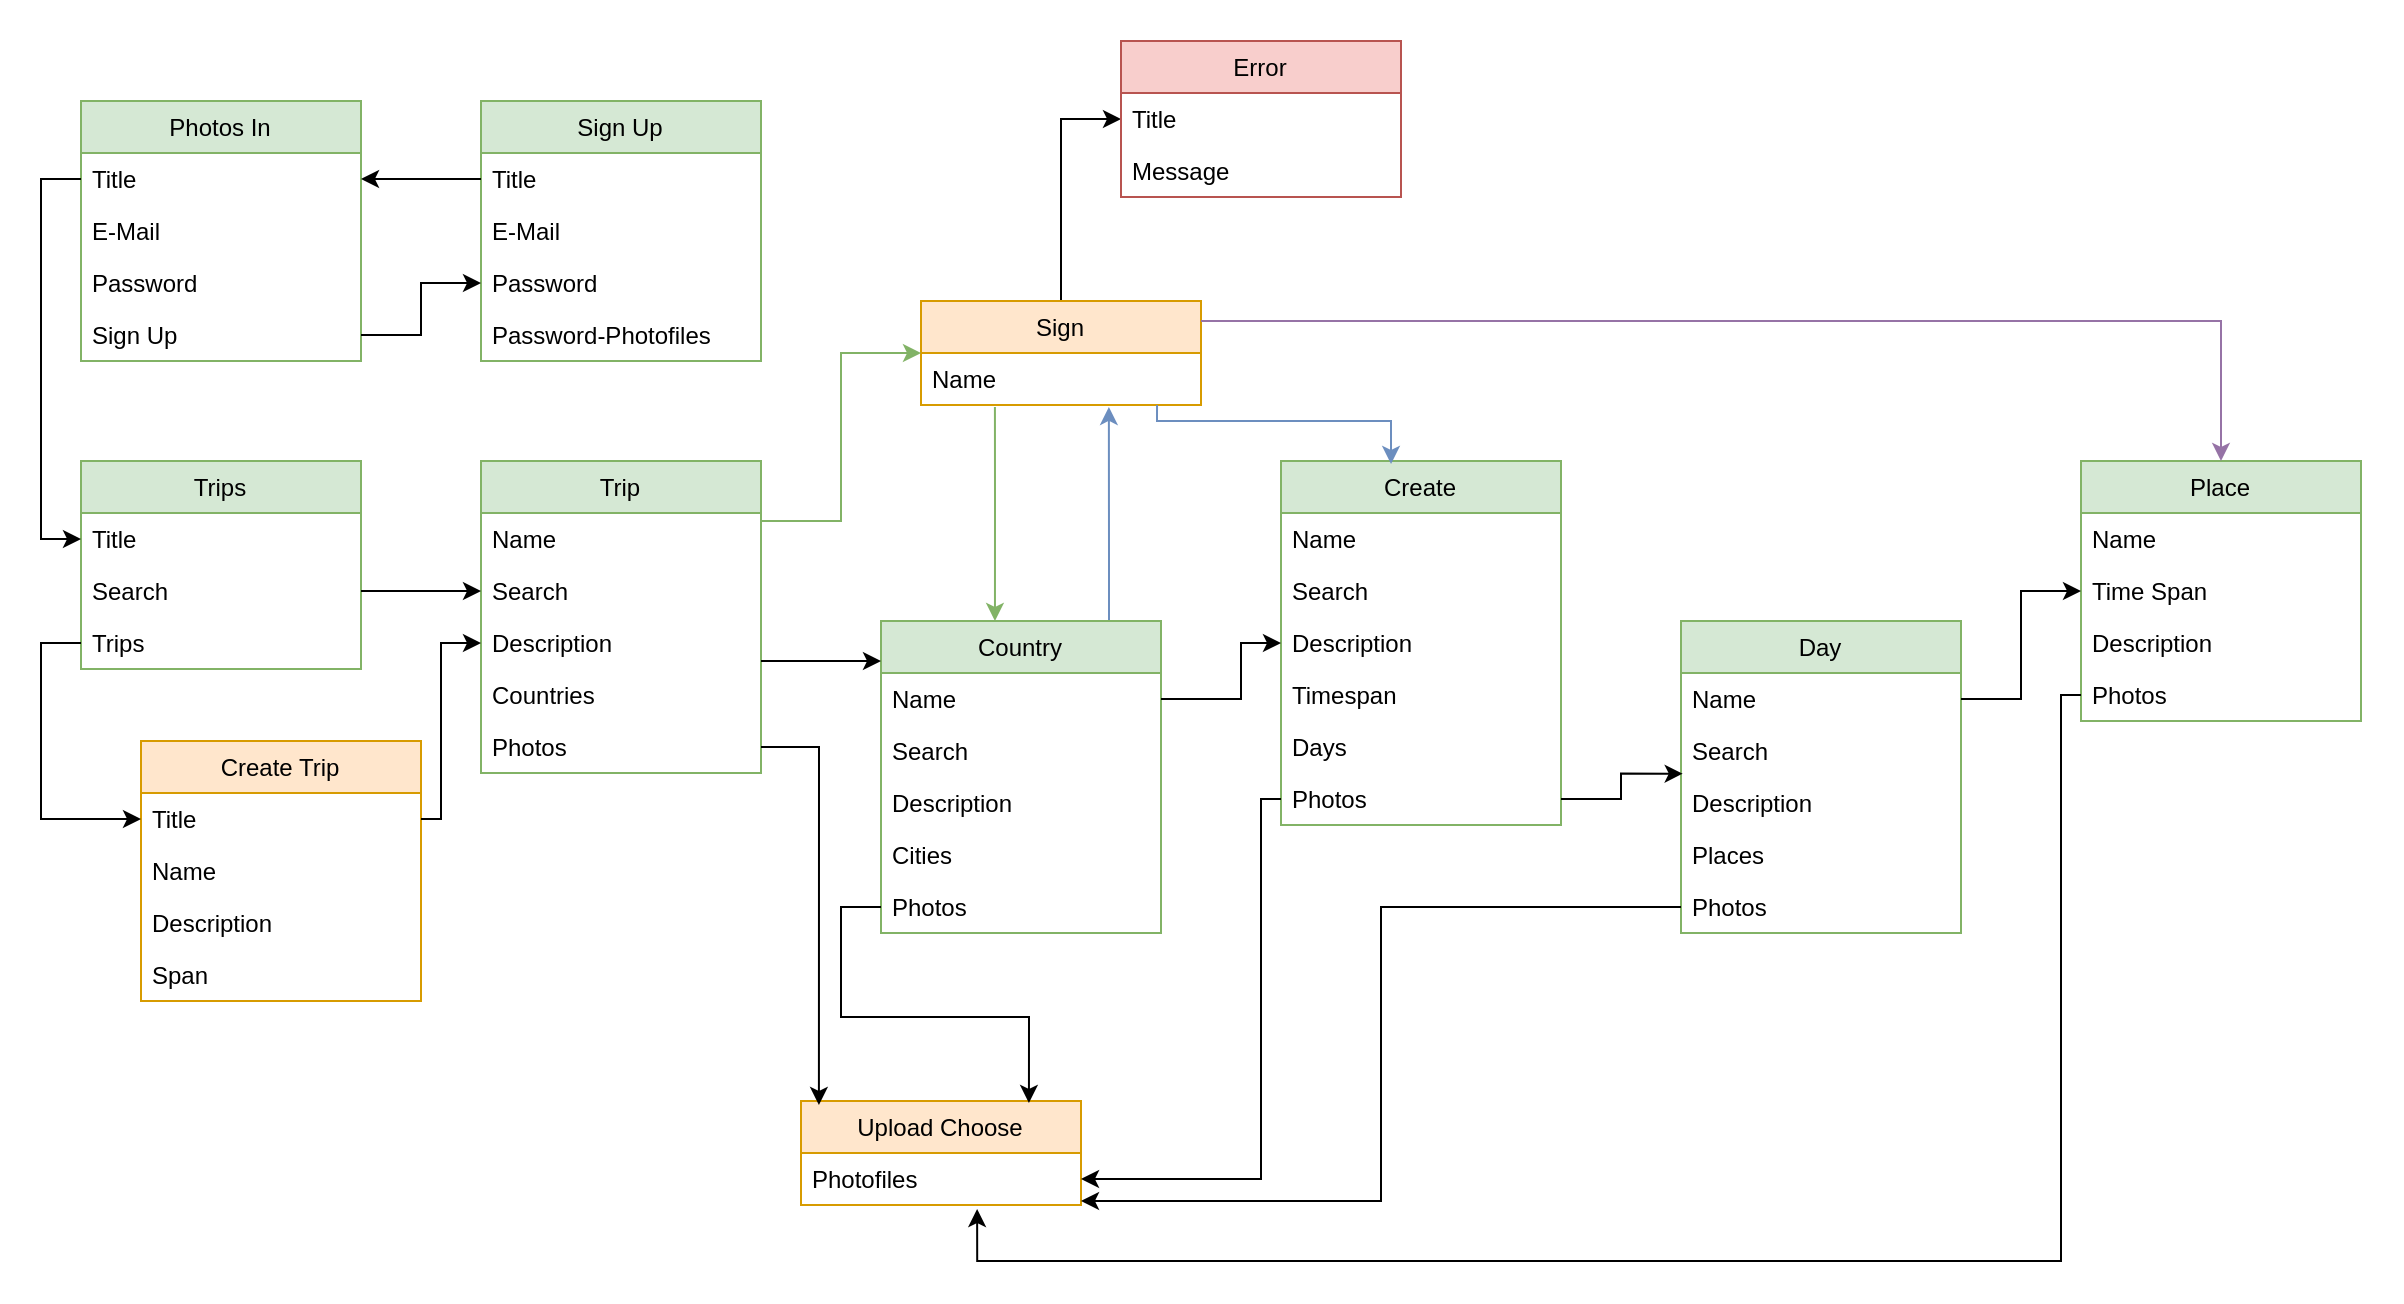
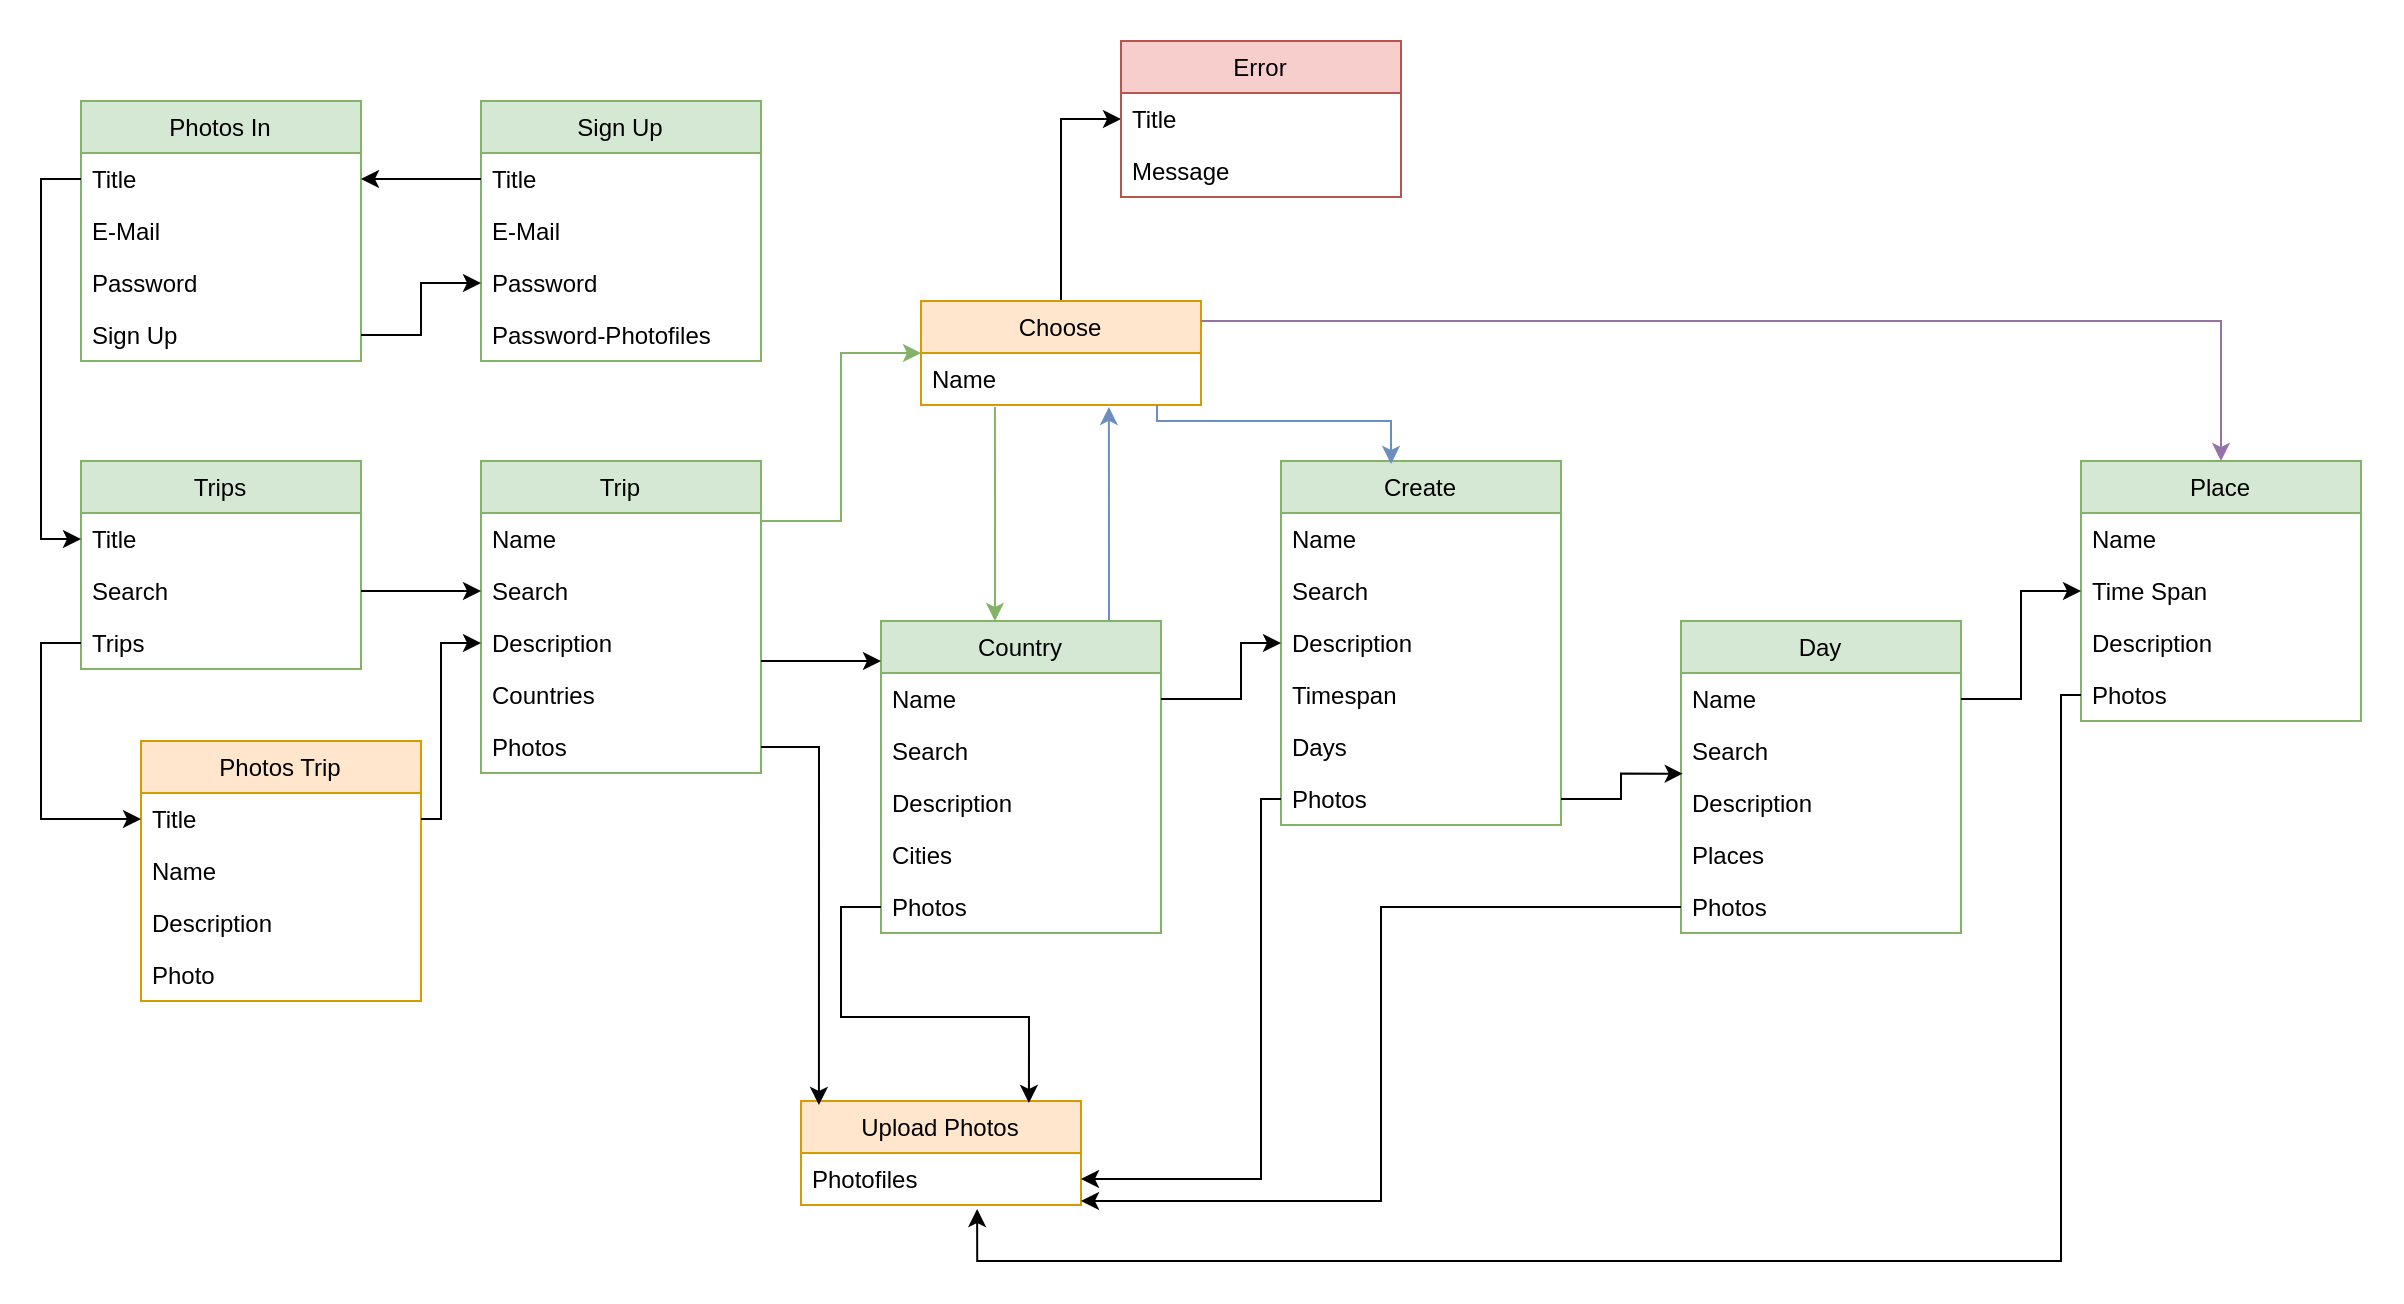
(1060, 328) -> (1060, 328)
(280, 768) -> (280, 768)
(179, 976) -> (186, 976)
(940, 1128) -> (940, 1128)
